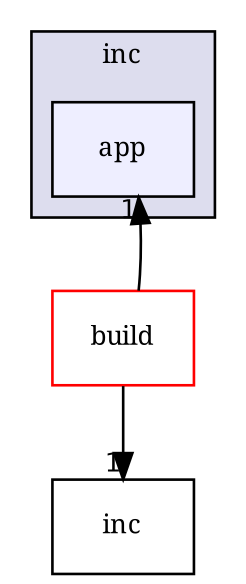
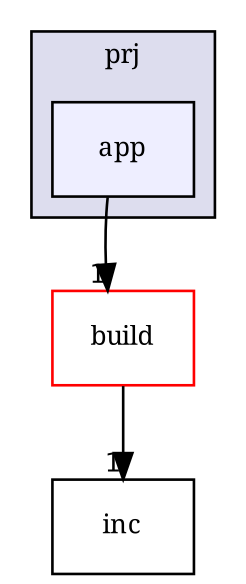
(123, 56) -> (123, 56)
(141, 257) -> (106, 234)
